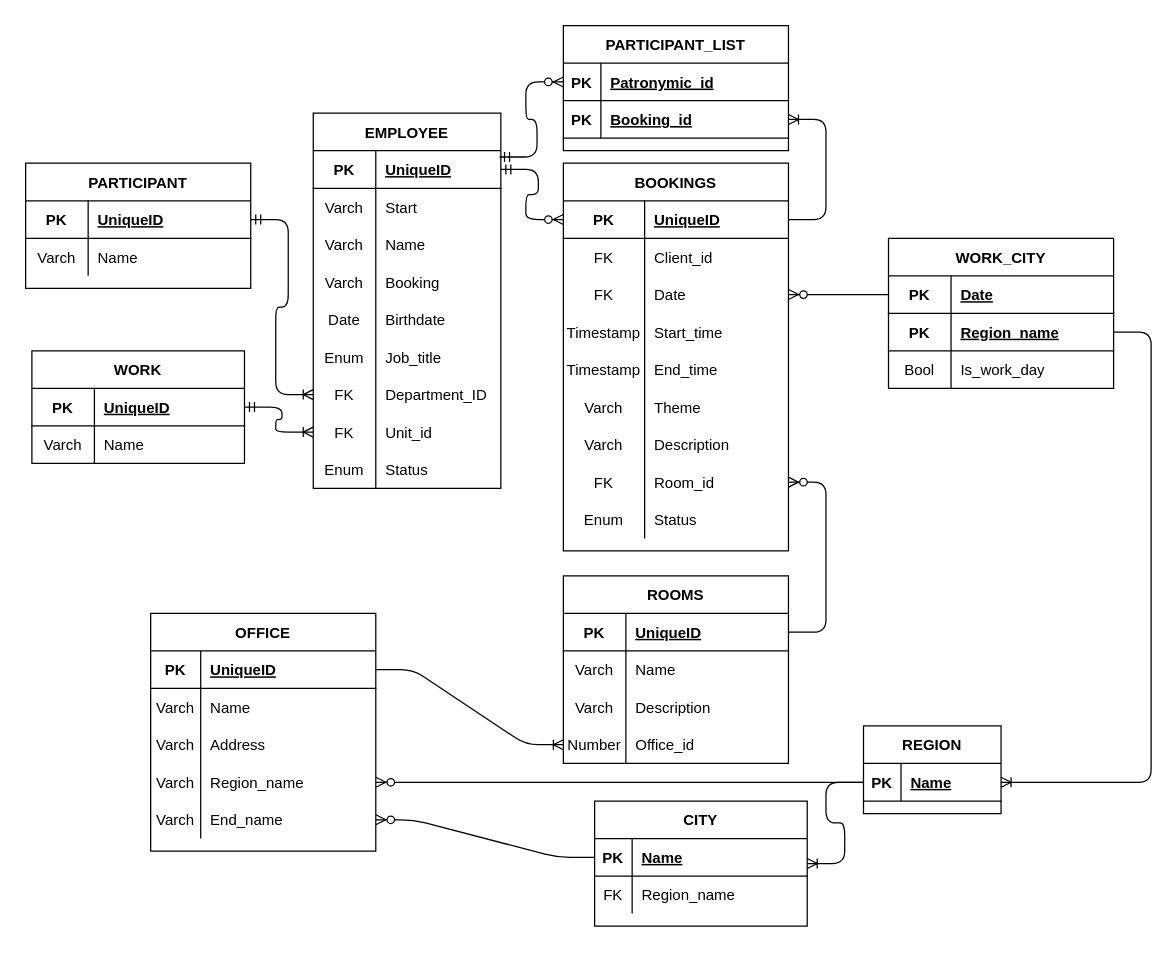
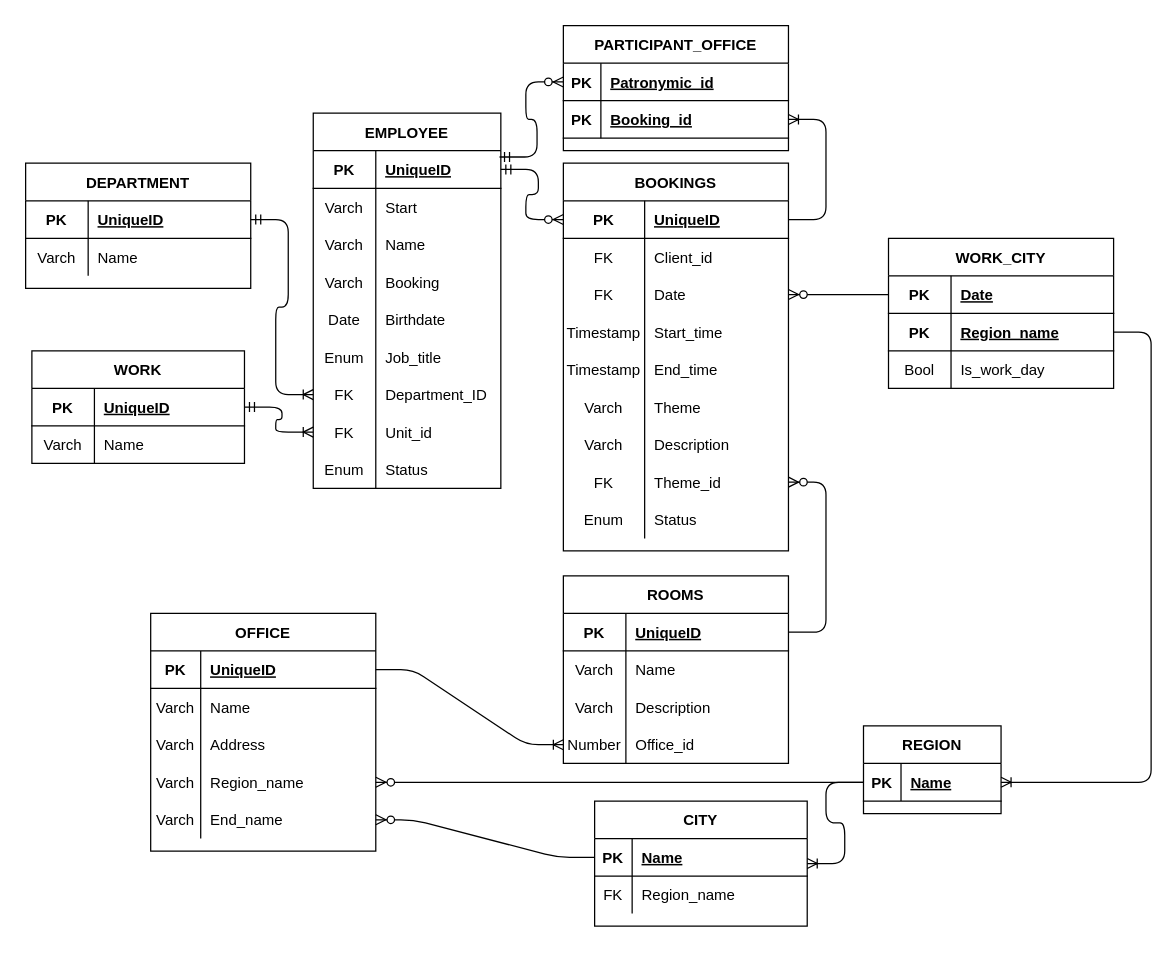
(675, 45) -> (675, 45)
(138, 183) -> (138, 183)
(681, 483) -> (685, 483)
